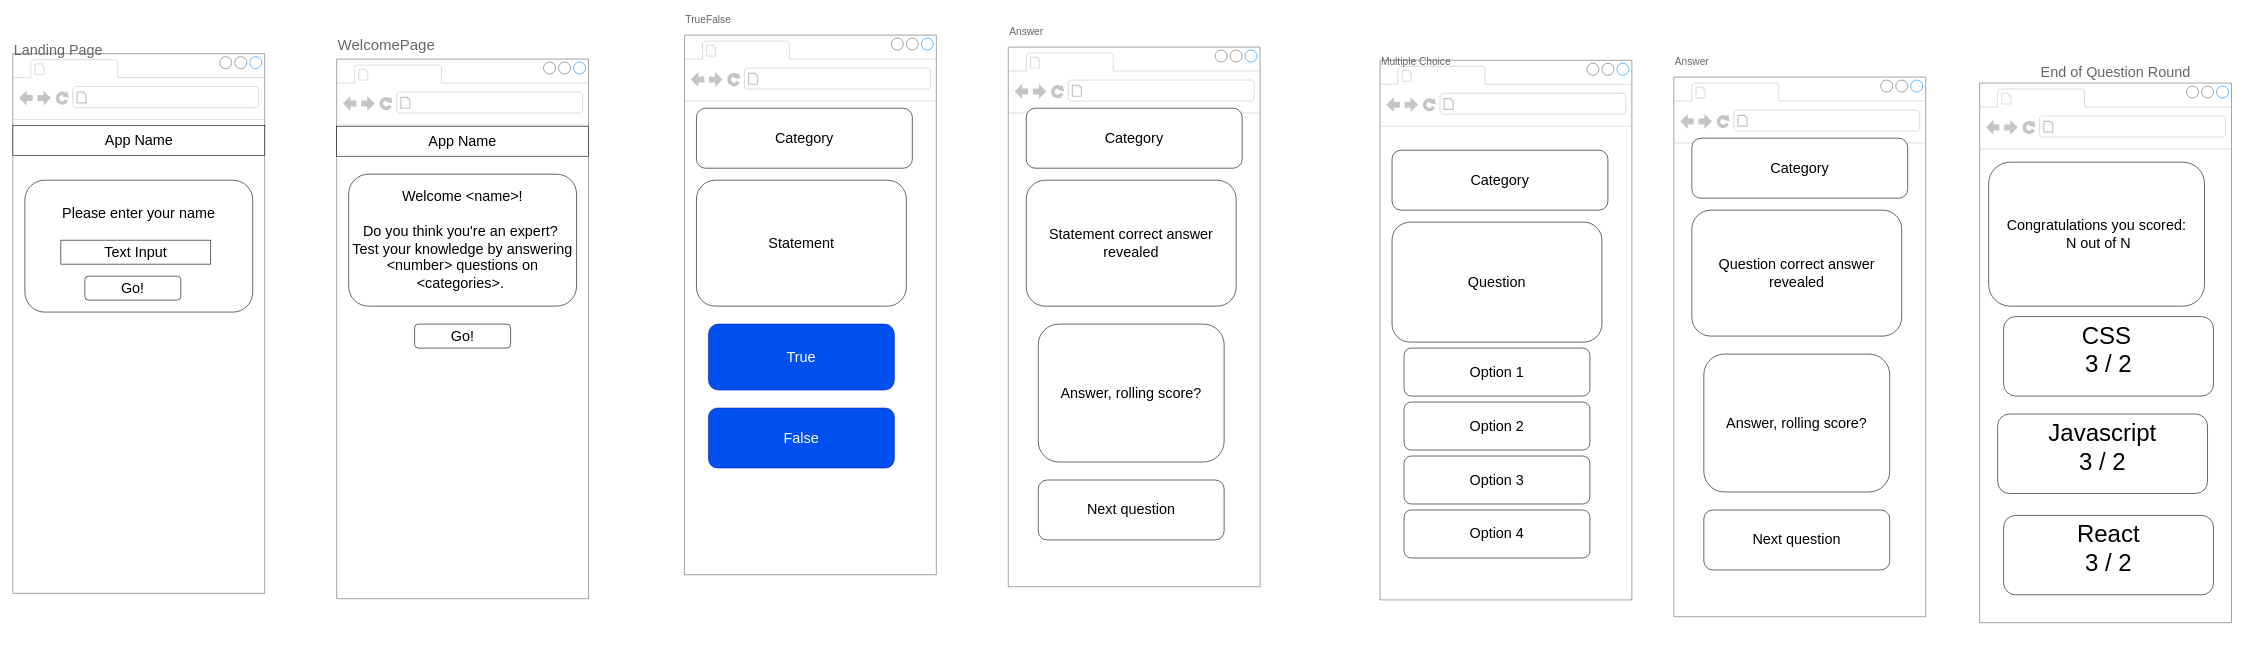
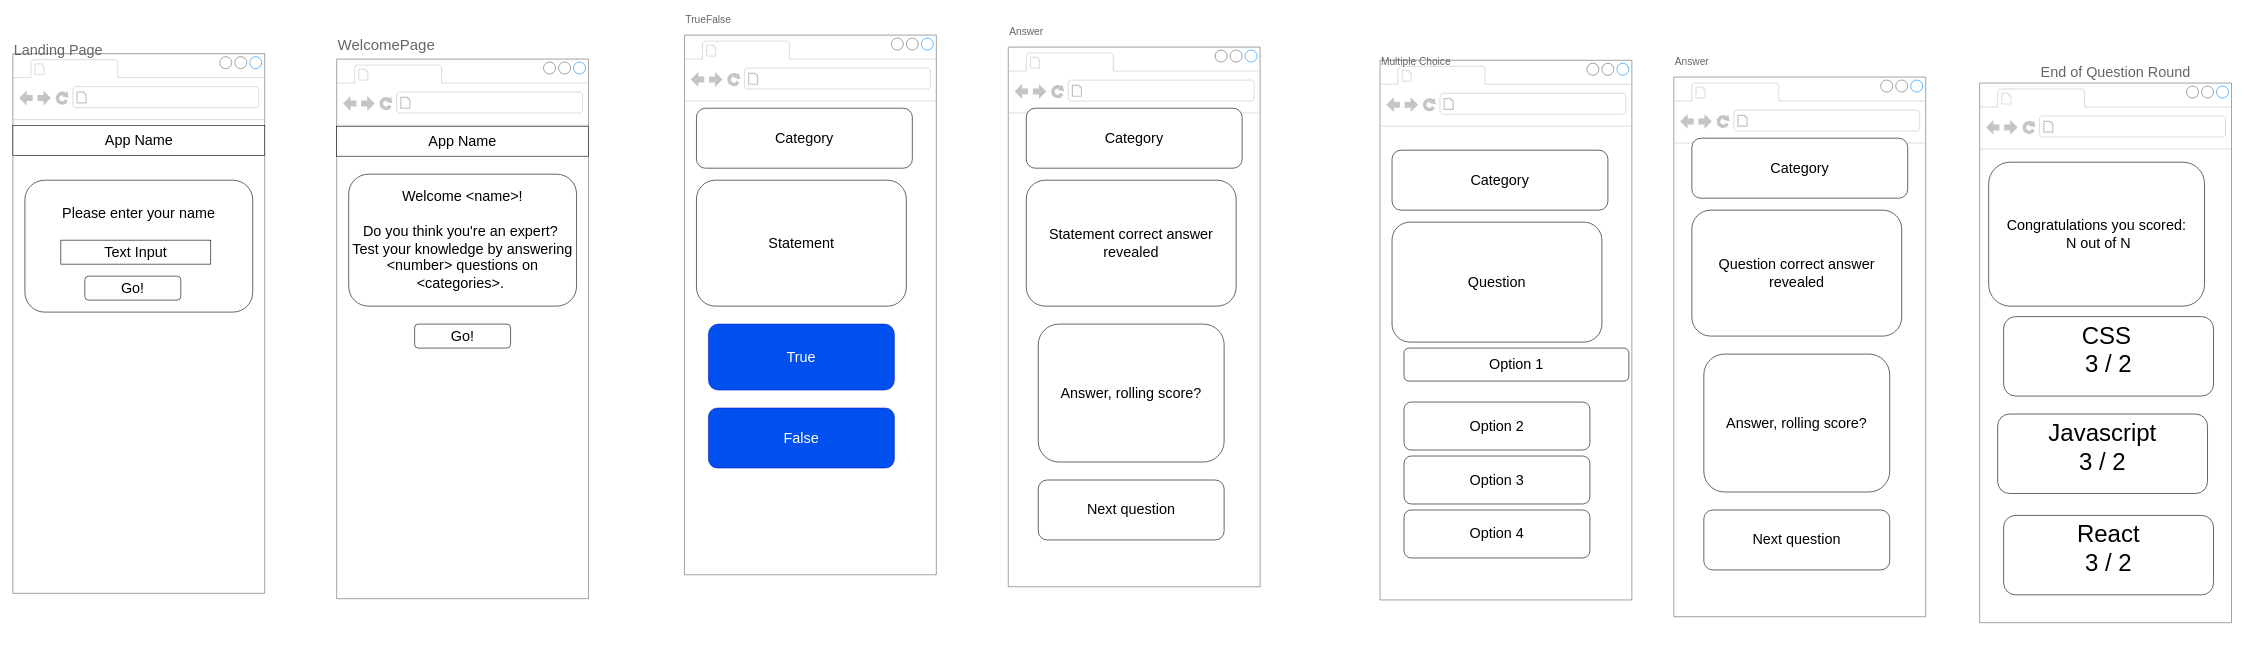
(1497, 372) -> (1517, 365)
